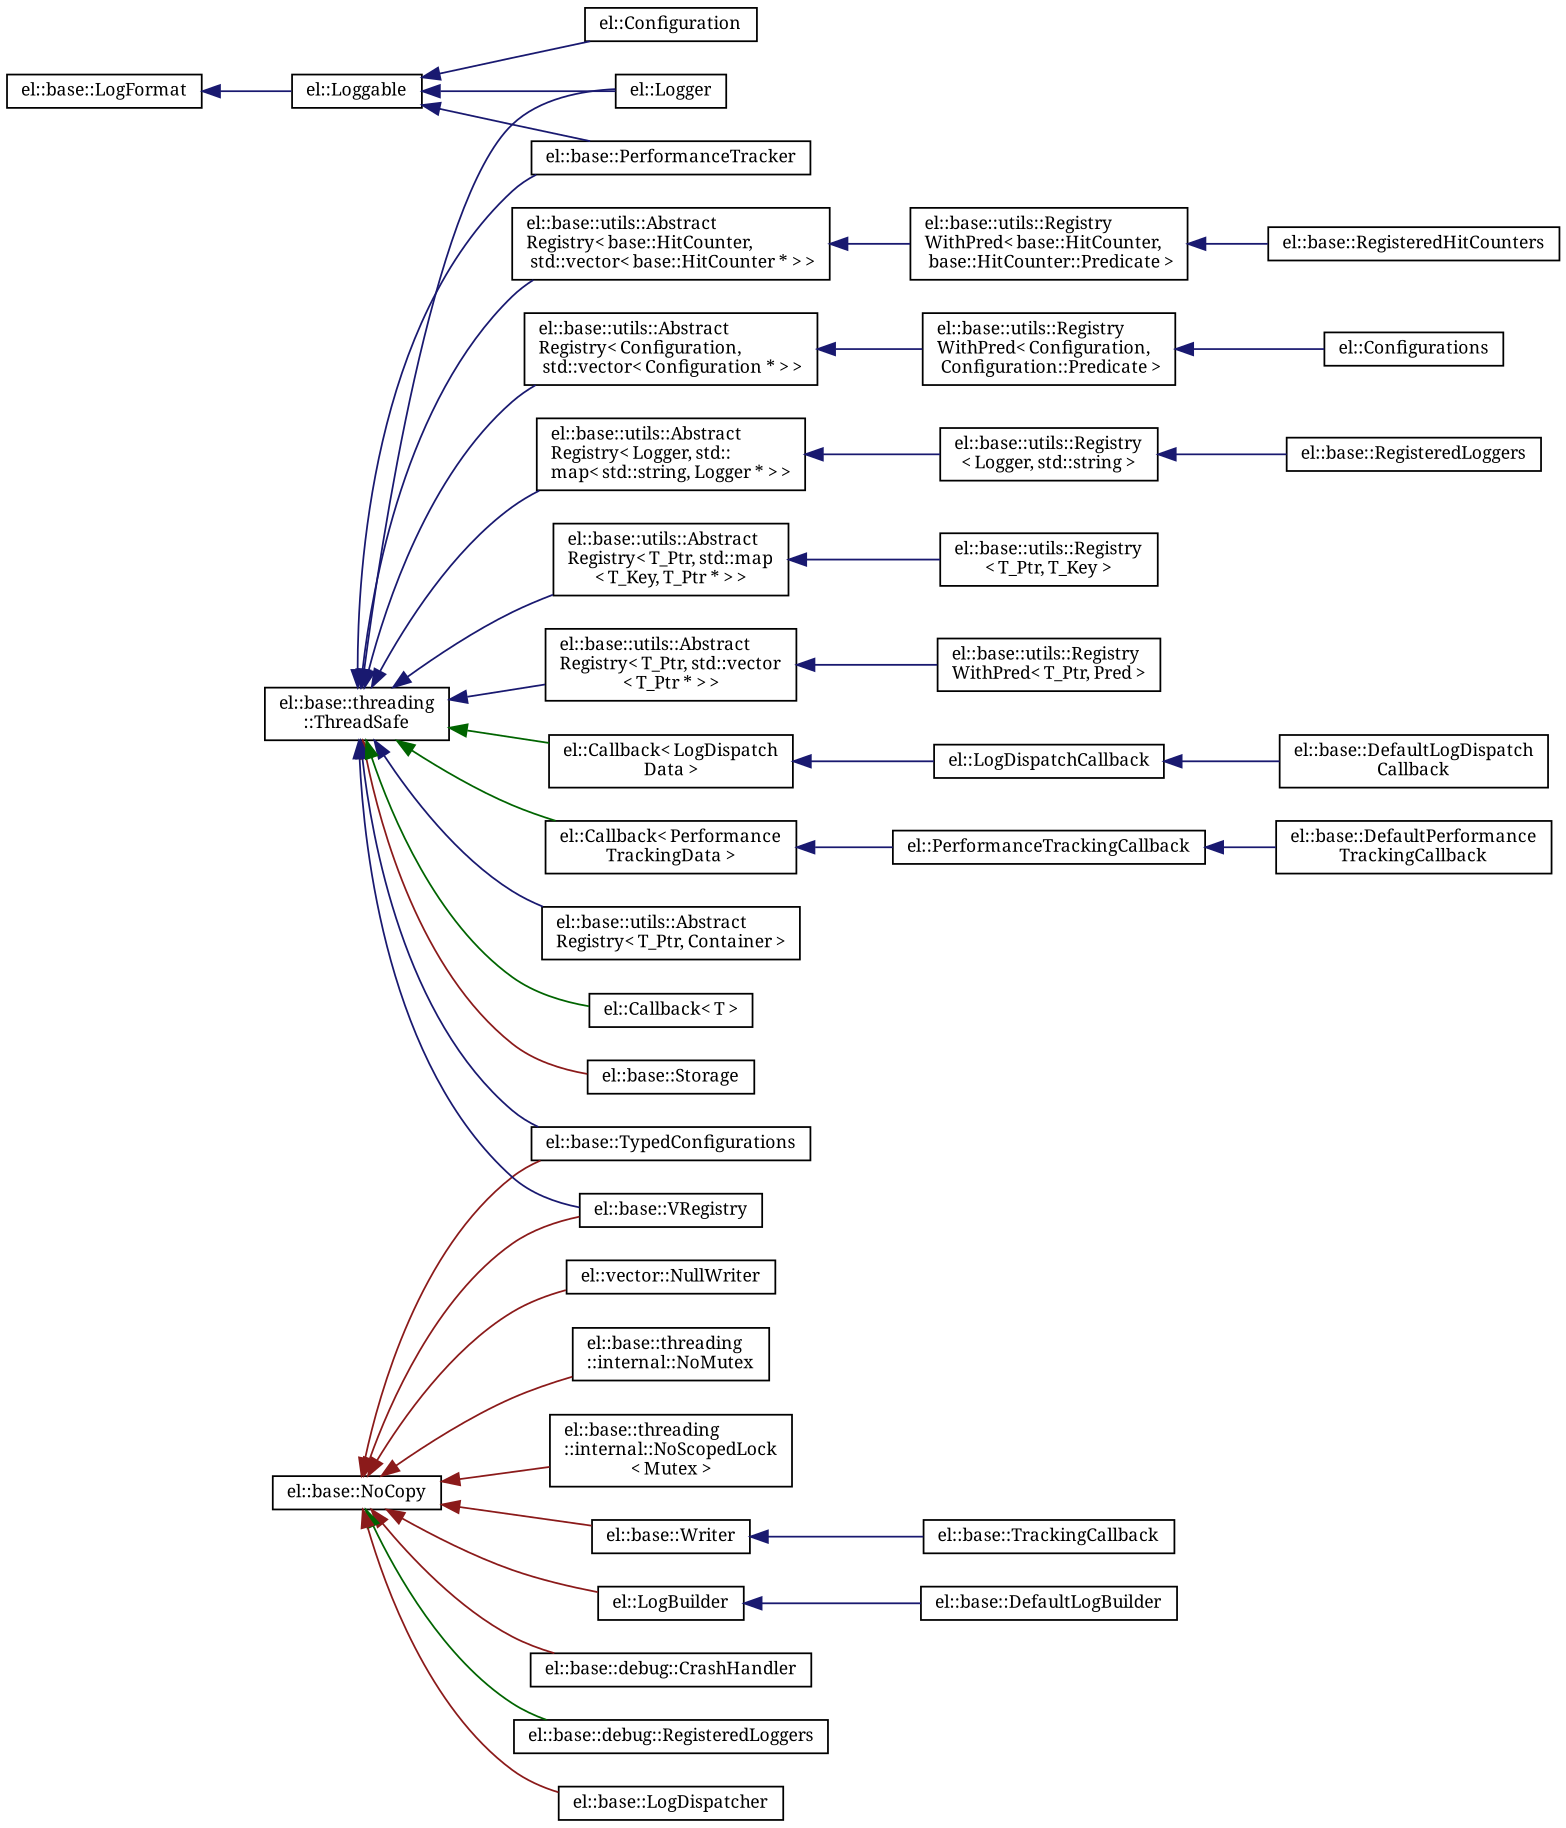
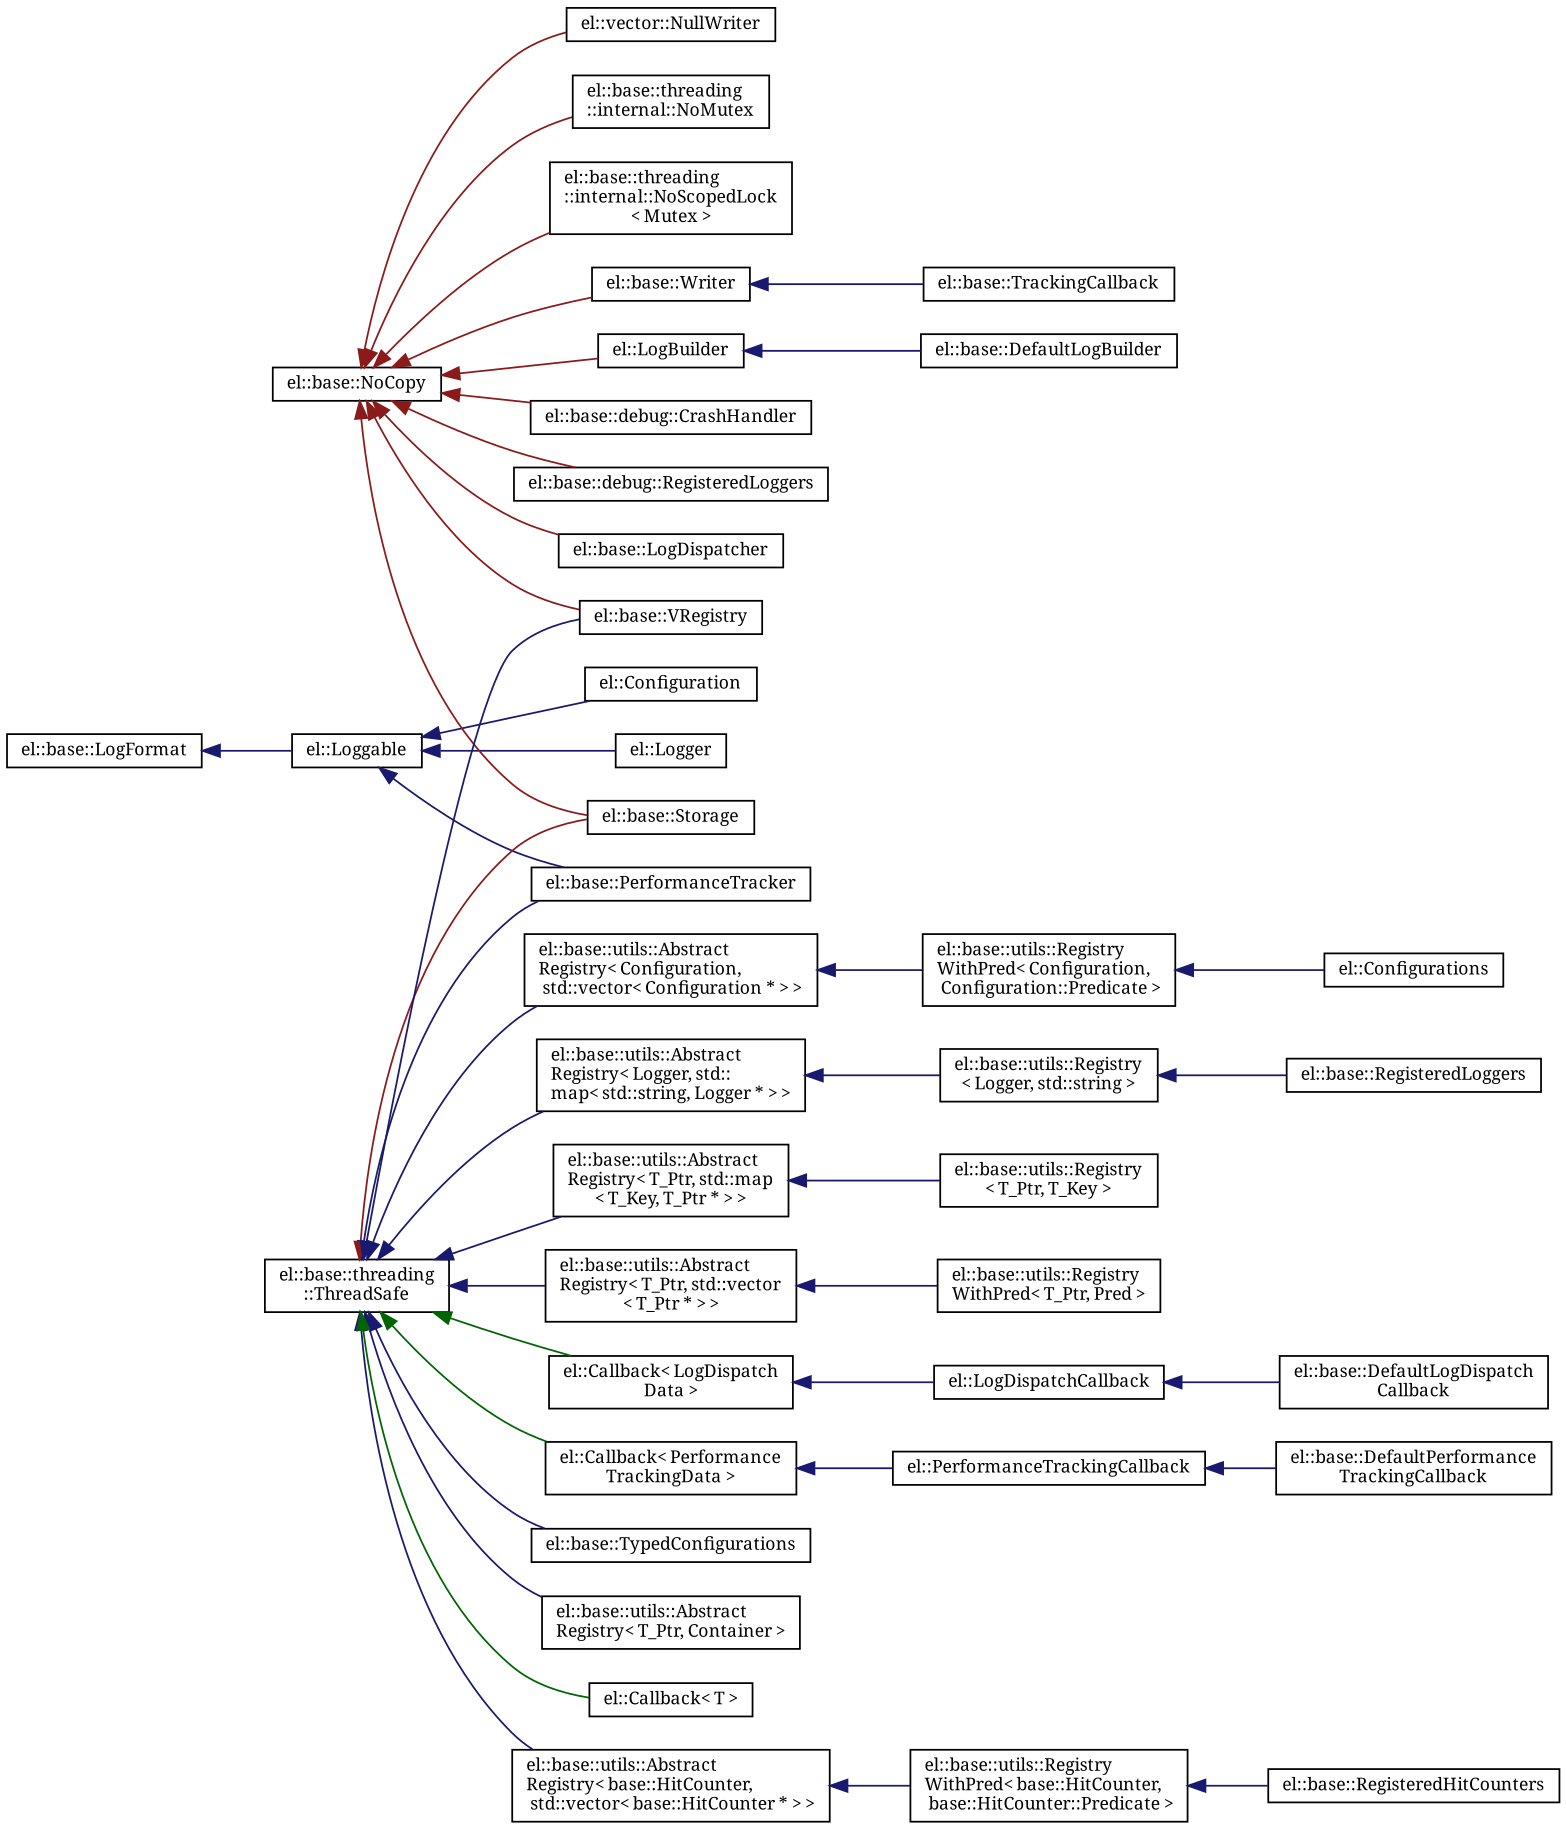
(417, 367) -> none
(424, 1291) -> (420, 654)
(443, 1639) -> (490, 443)
